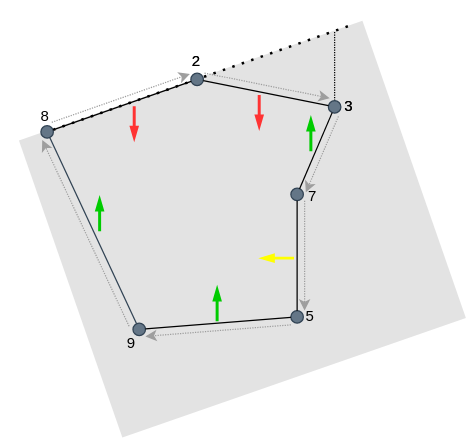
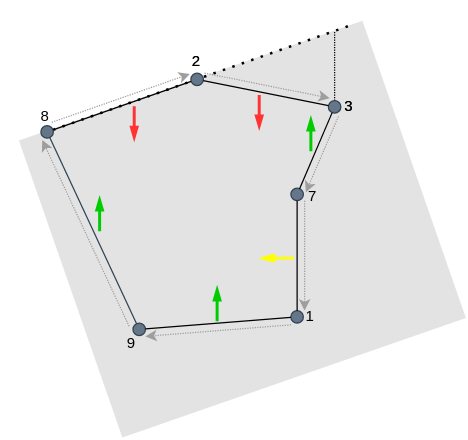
(310, 317) -> (310, 317)
